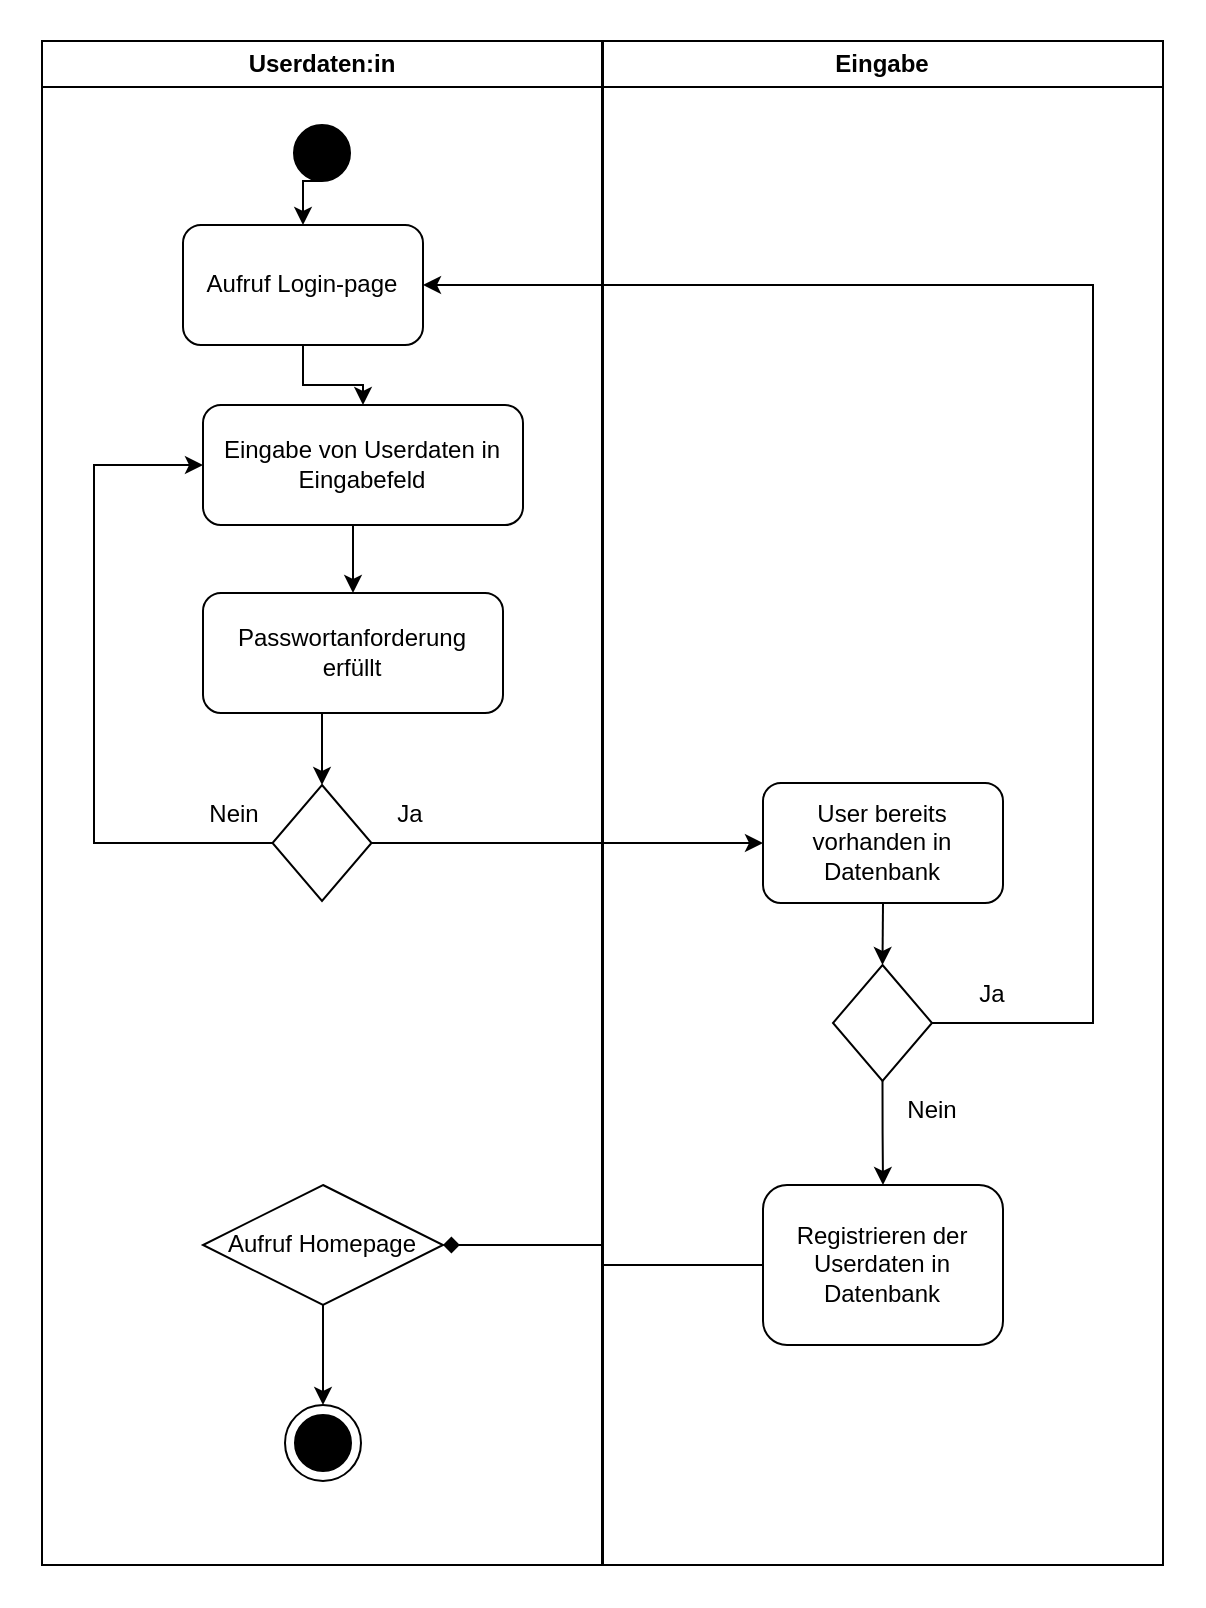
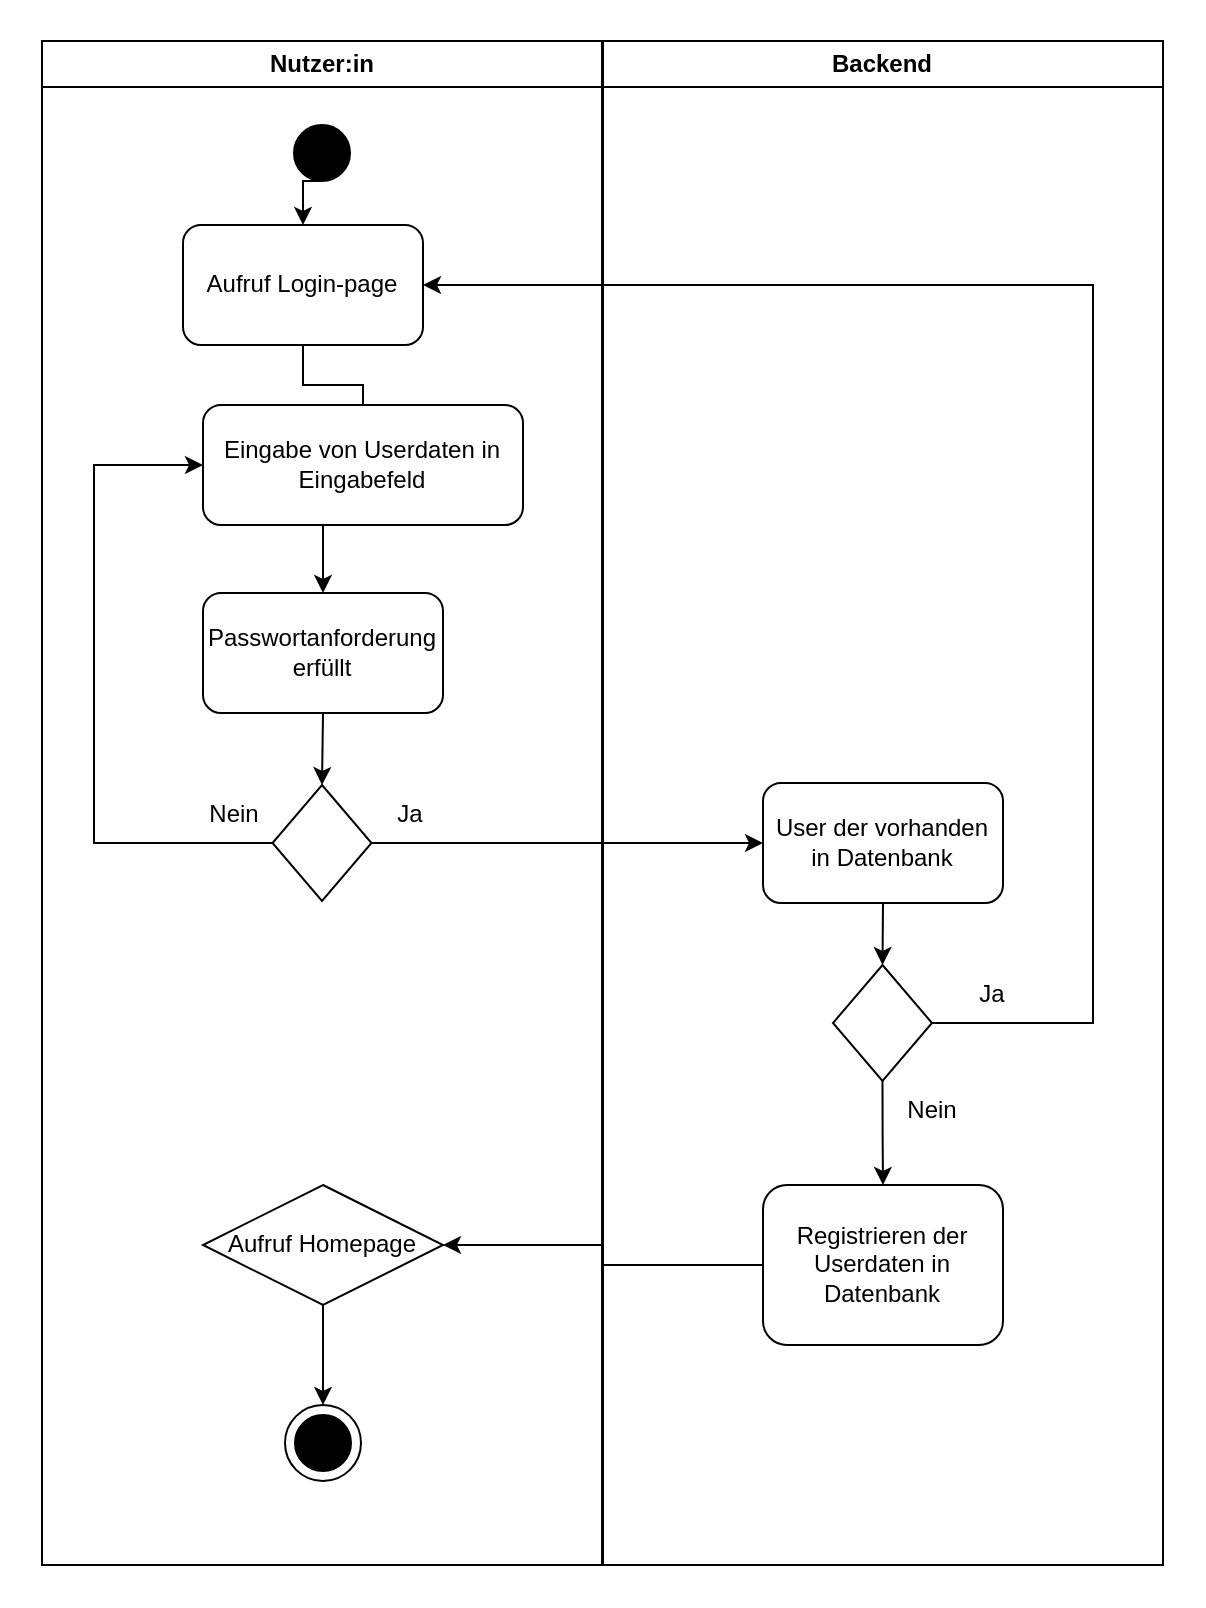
(323, 65) -> (323, 65)
(883, 65) -> (883, 65)
(363, 390) -> (363, 395)
(353, 653) -> (323, 653)
(883, 843) -> (883, 843)
(459, 1245) -> (458, 1245)
